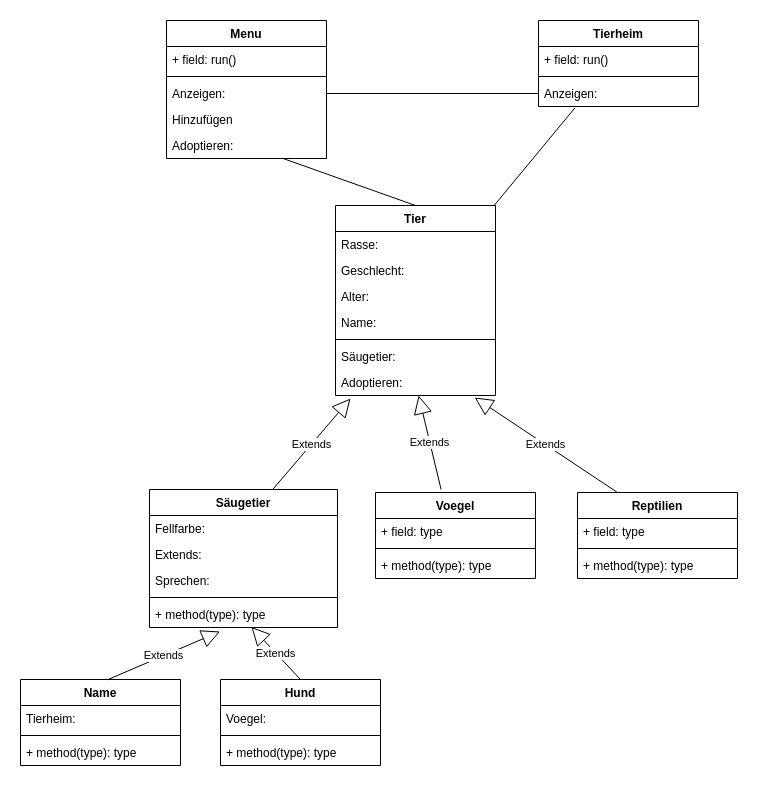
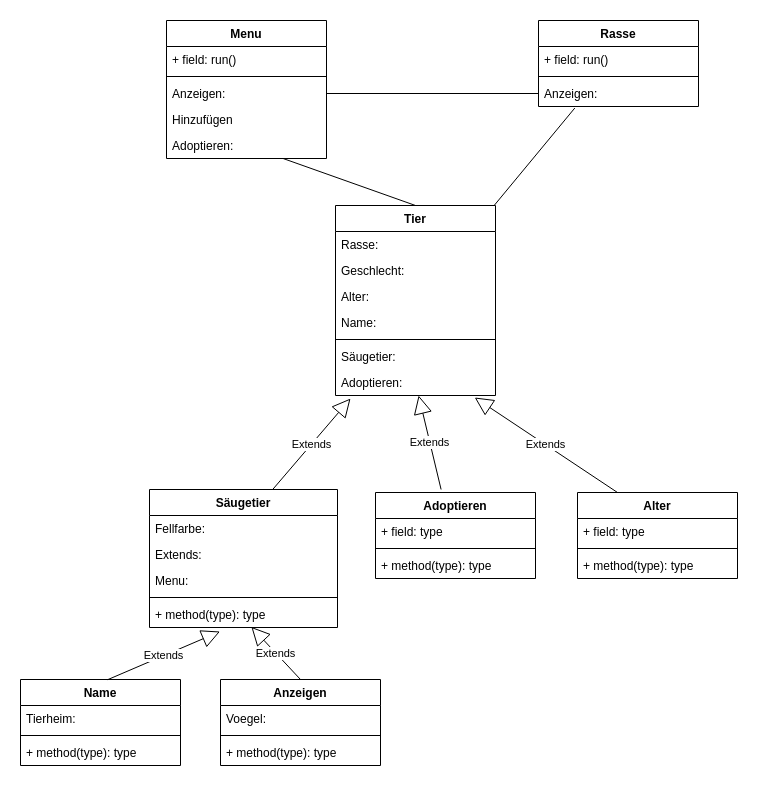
(618, 34) -> (618, 34)
(455, 506) -> (455, 506)
(657, 506) -> (657, 506)
(184, 581) -> (170, 581)
(300, 693) -> (300, 693)
